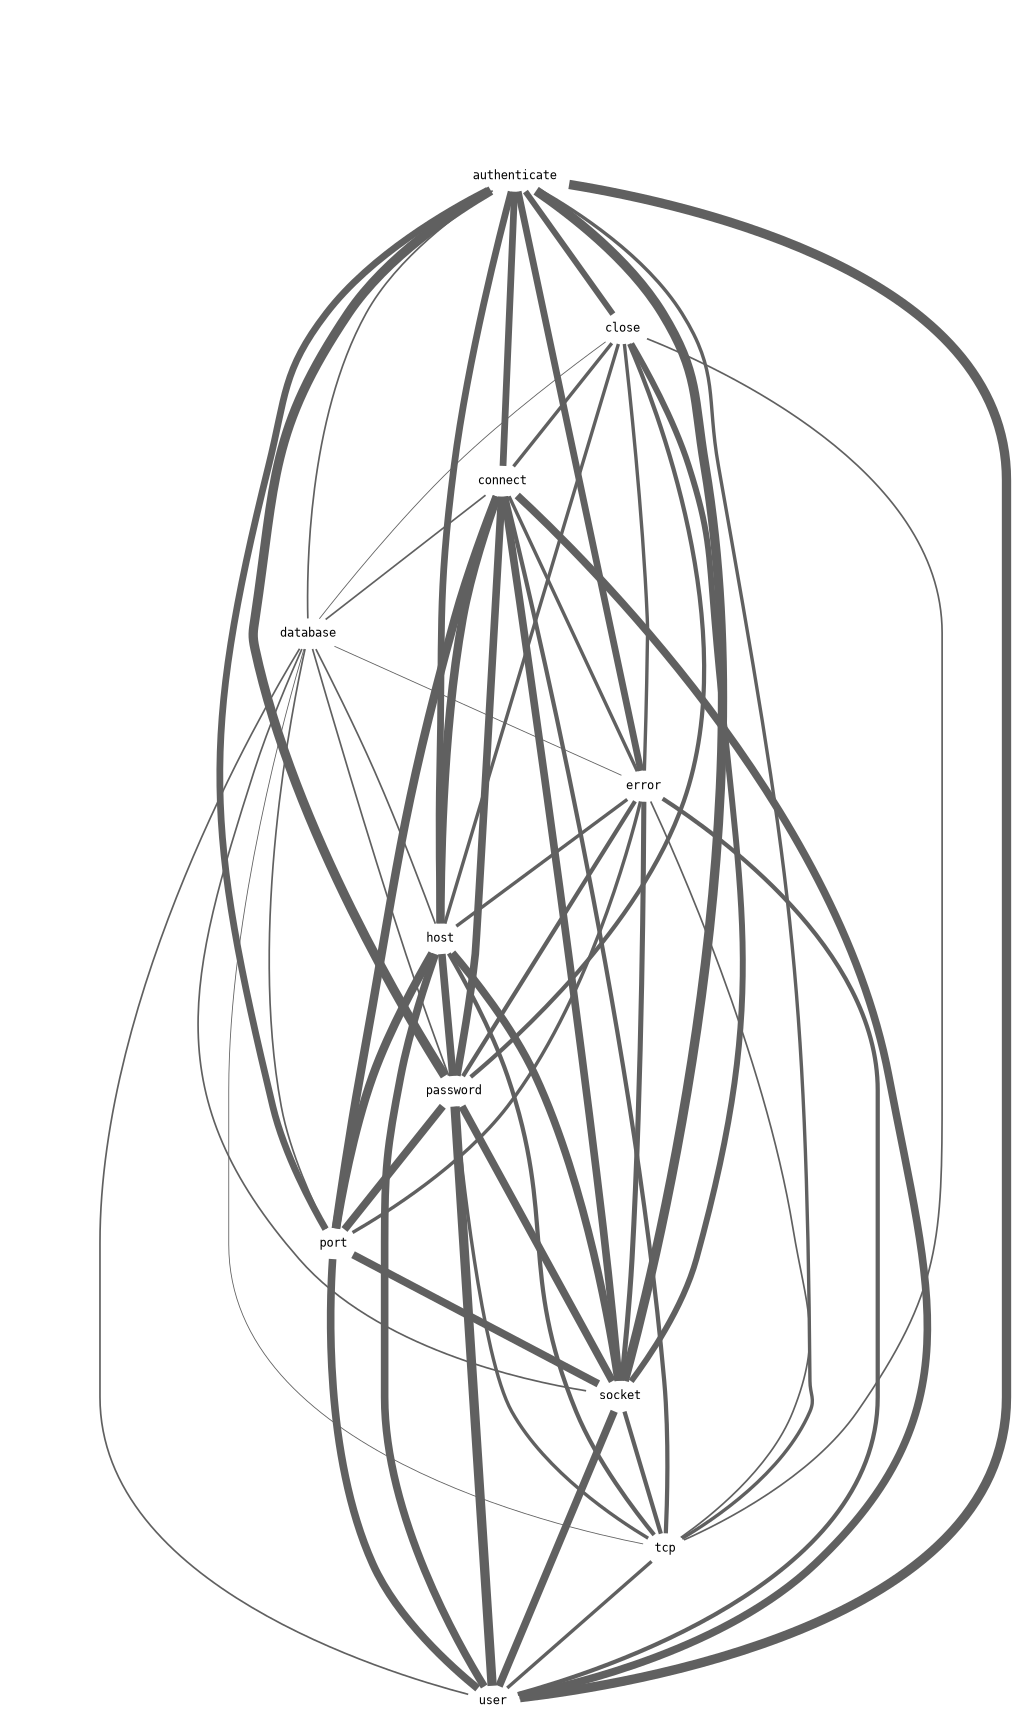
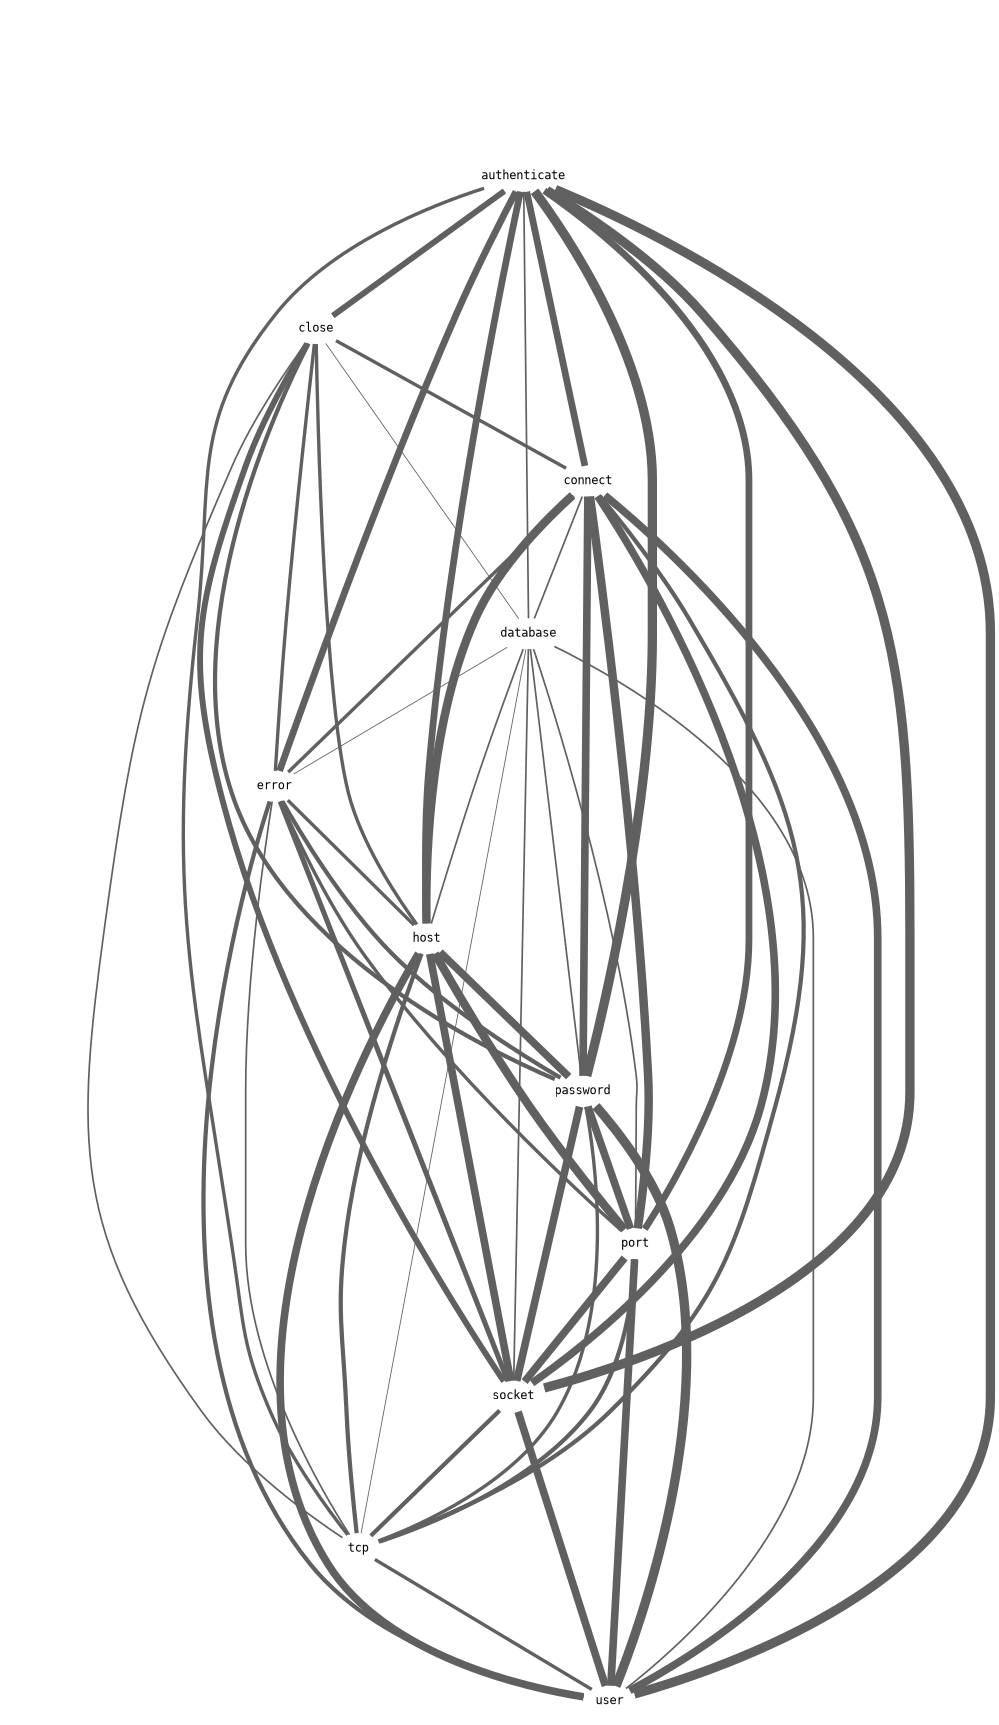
none -> (559, 1444)
